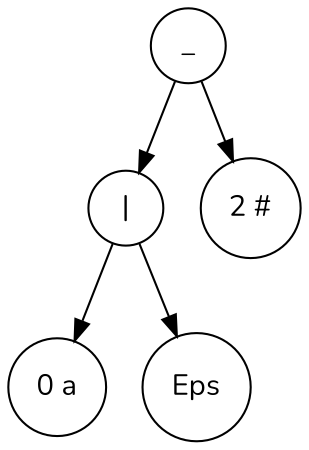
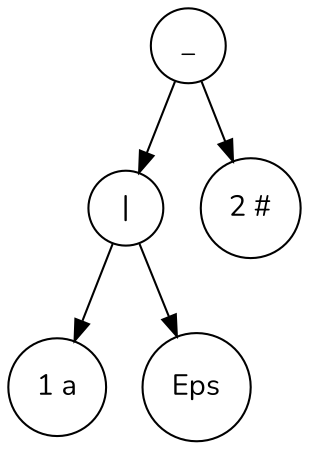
(57, 387) -> (57, 387)
